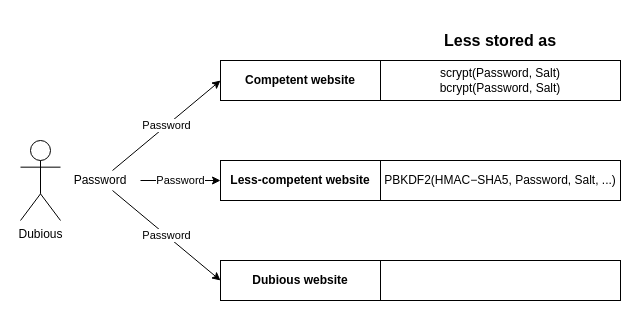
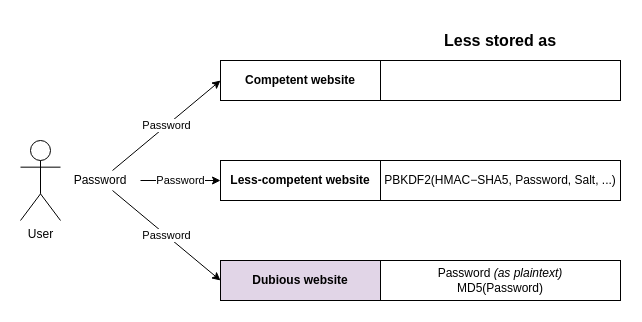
(501, 81) -> none
(41, 235) -> (41, 235)
(301, 281) -> (301, 281)
none -> (501, 281)
